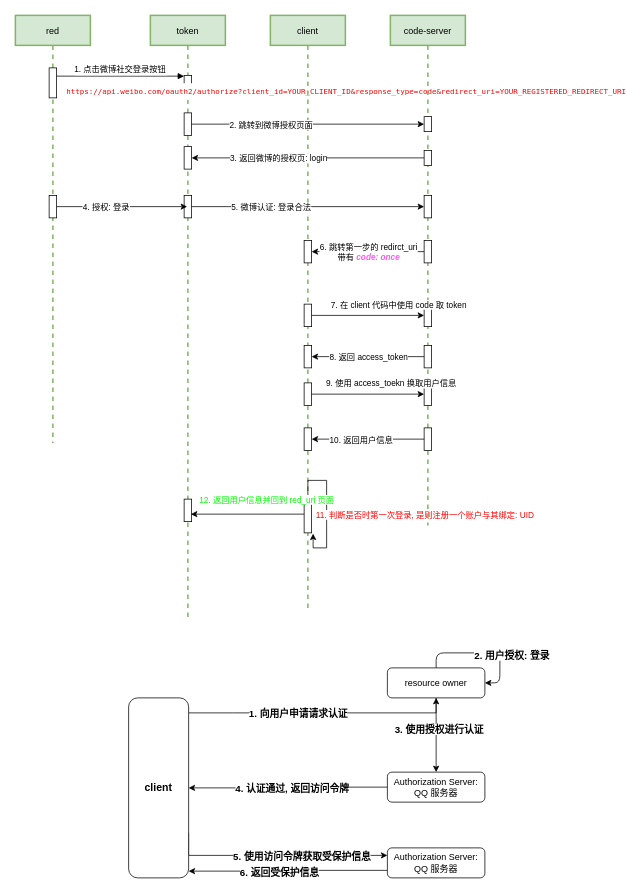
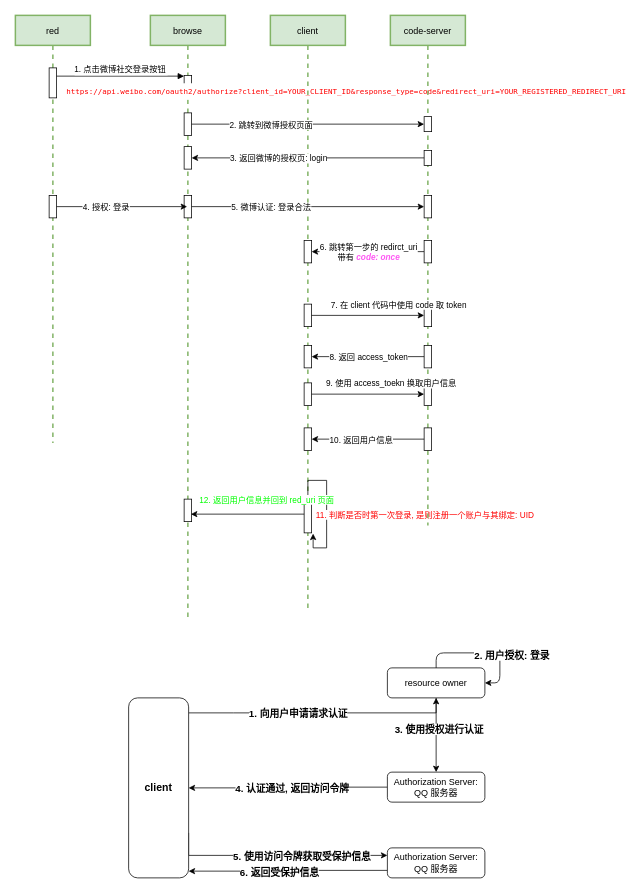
(188, 31) -> (188, 31)
